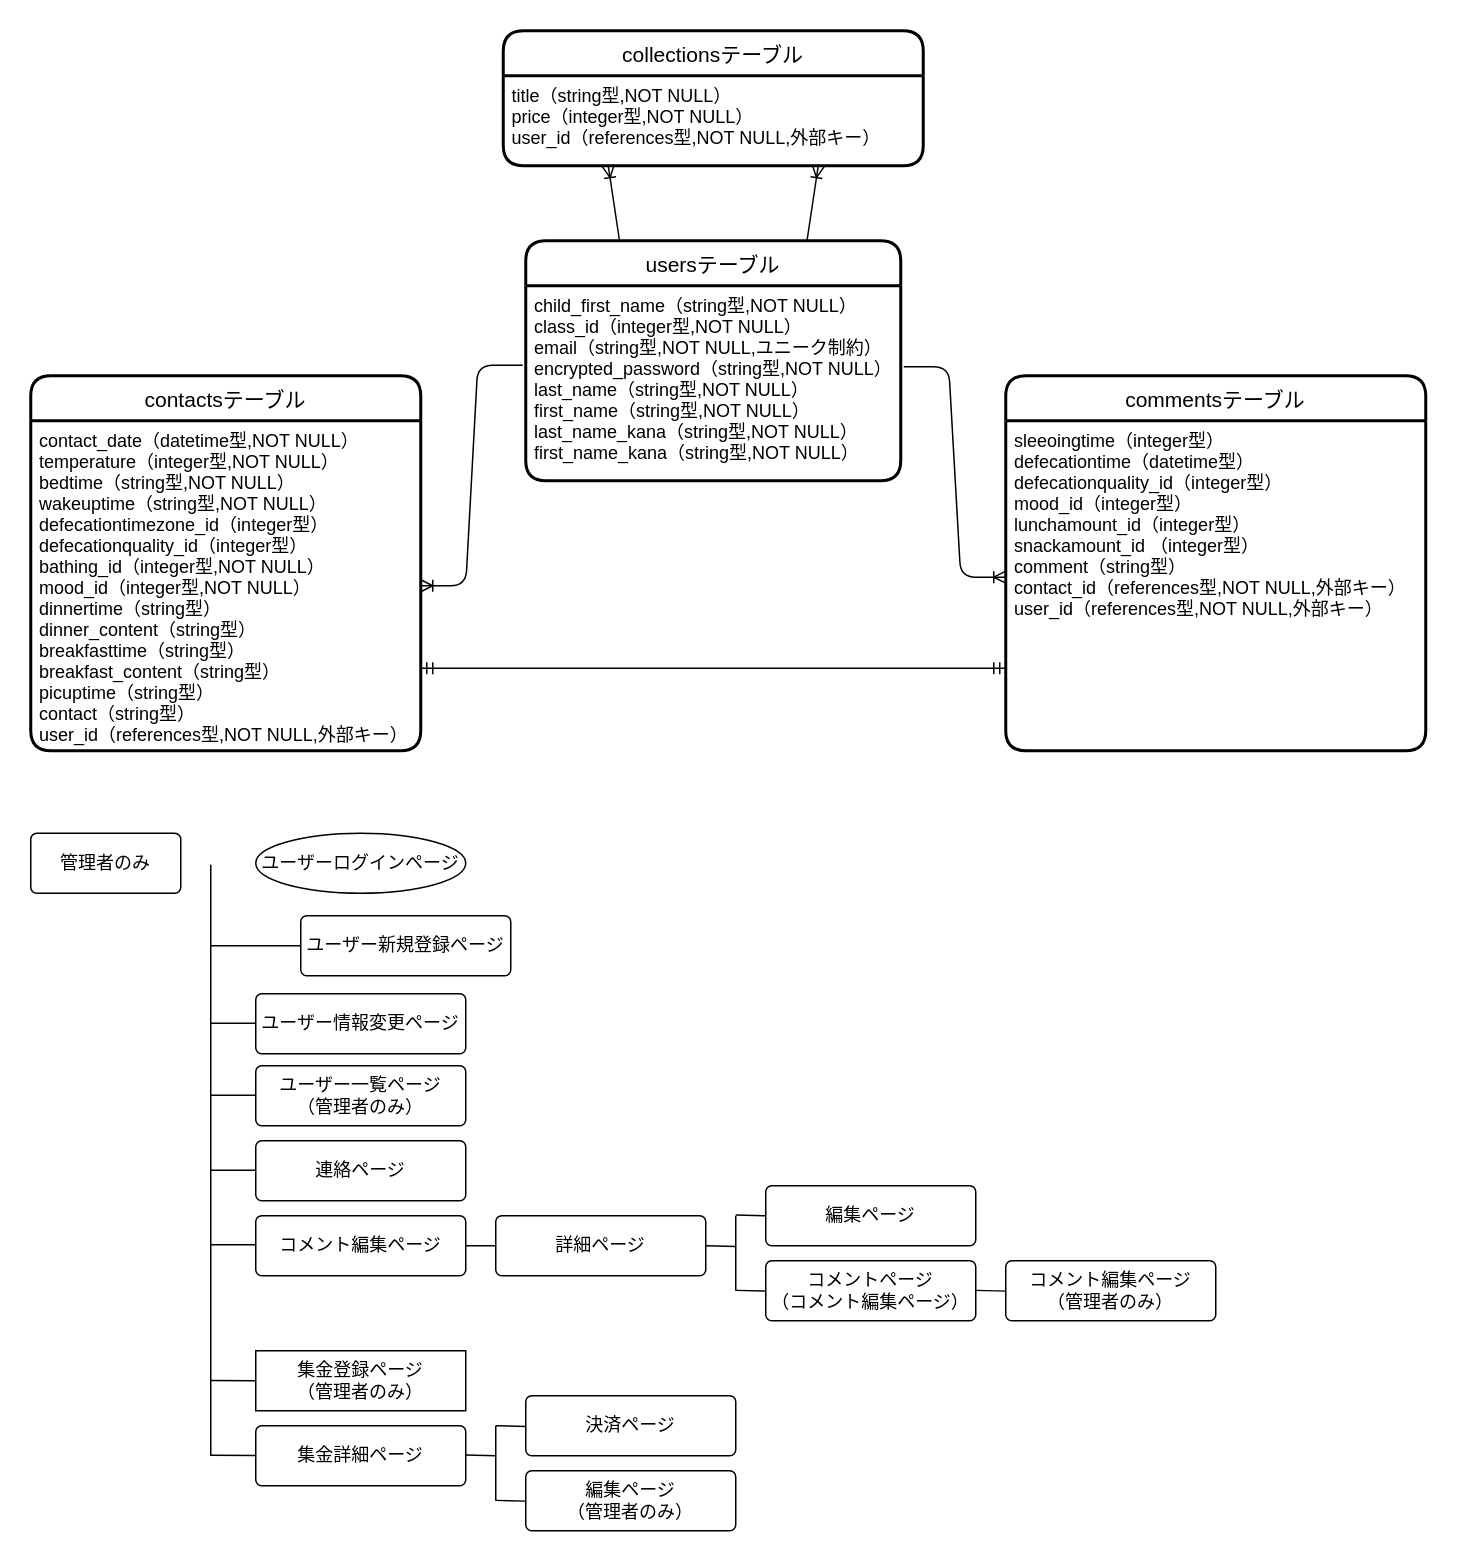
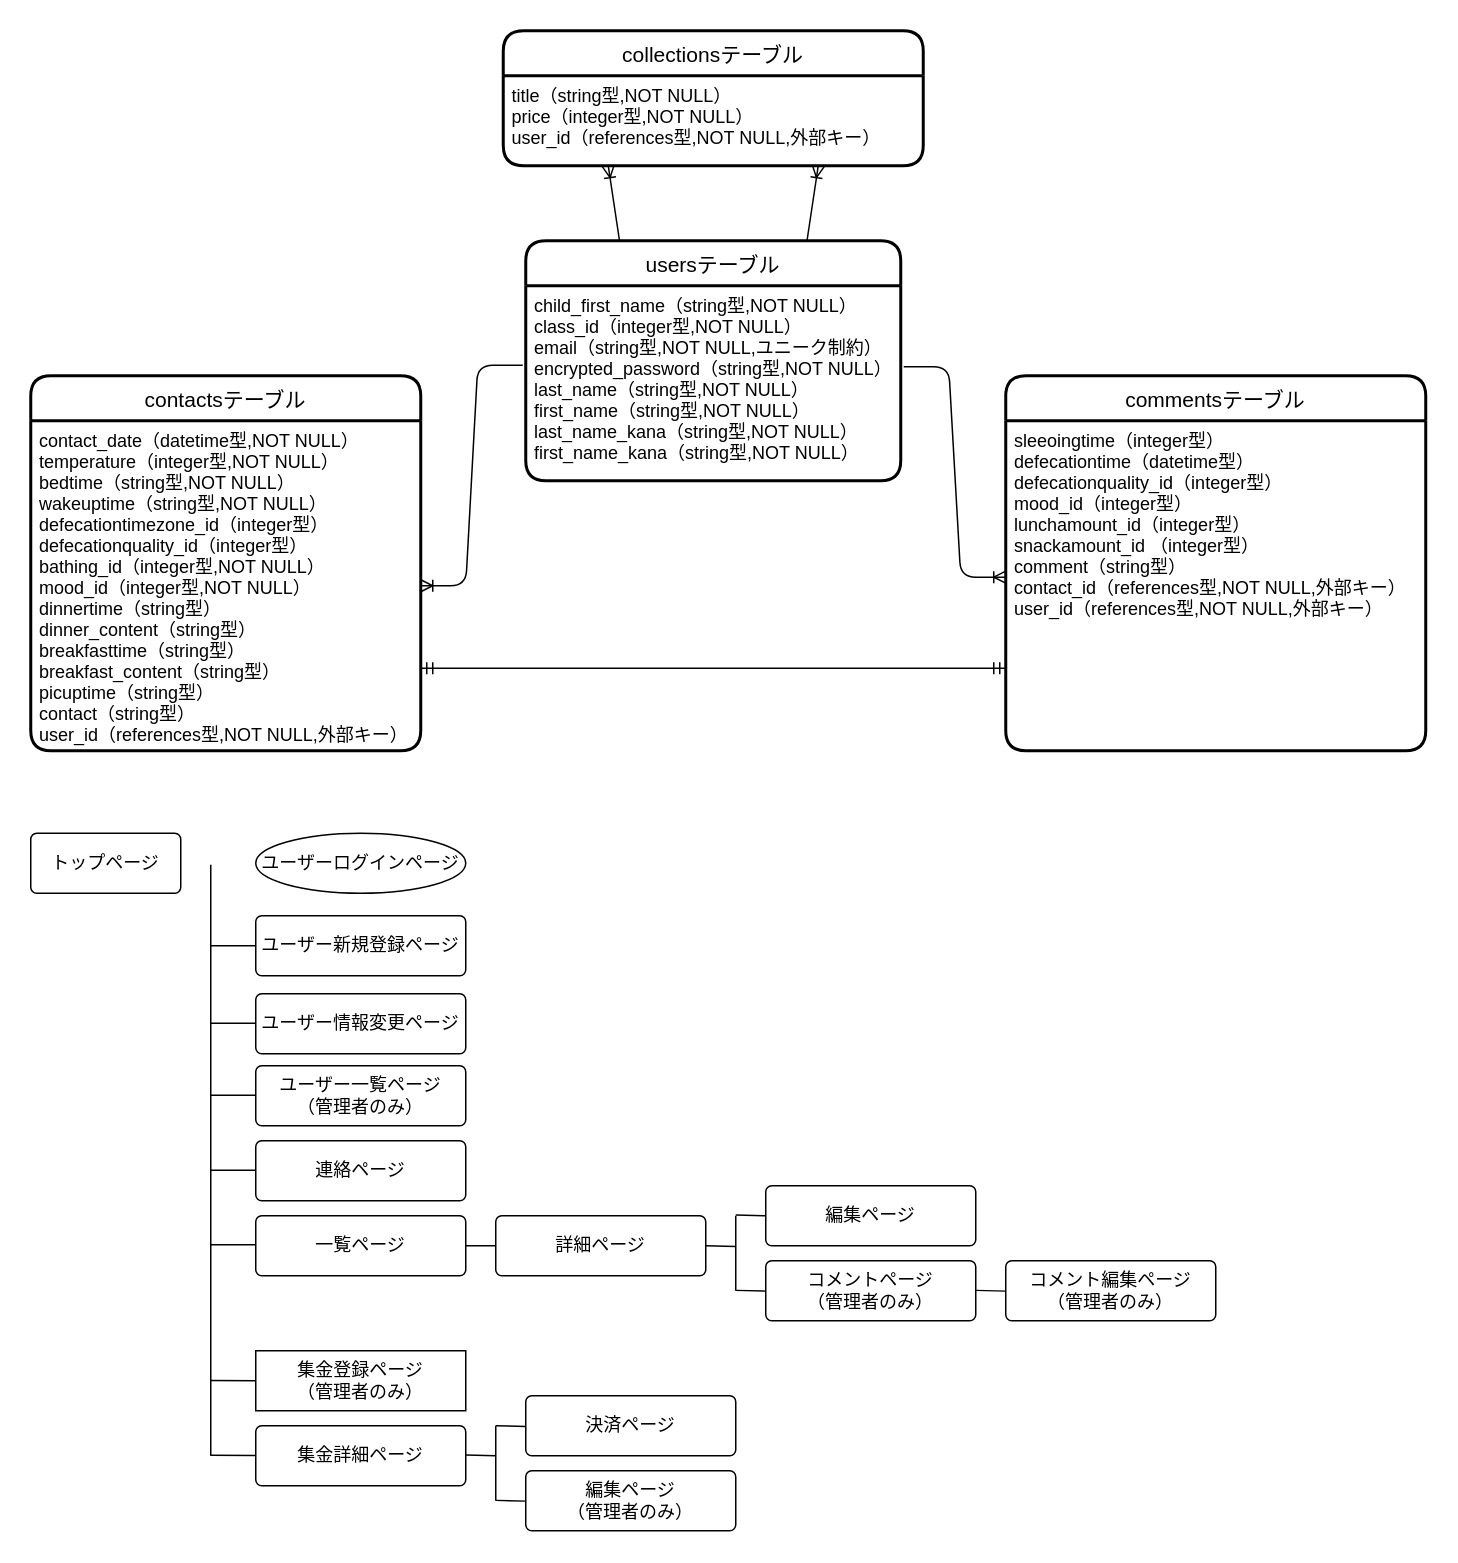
(106, 863) -> (106, 863)
(406, 946) -> (361, 946)
(361, 1246) -> (361, 1246)
(871, 1291) -> (871, 1291)
